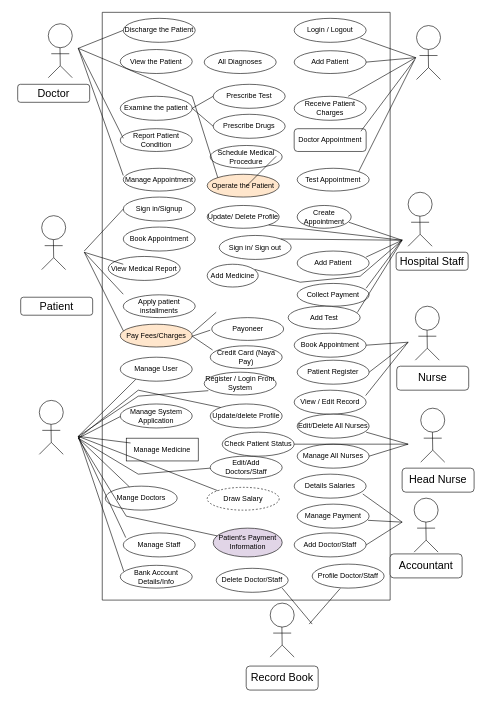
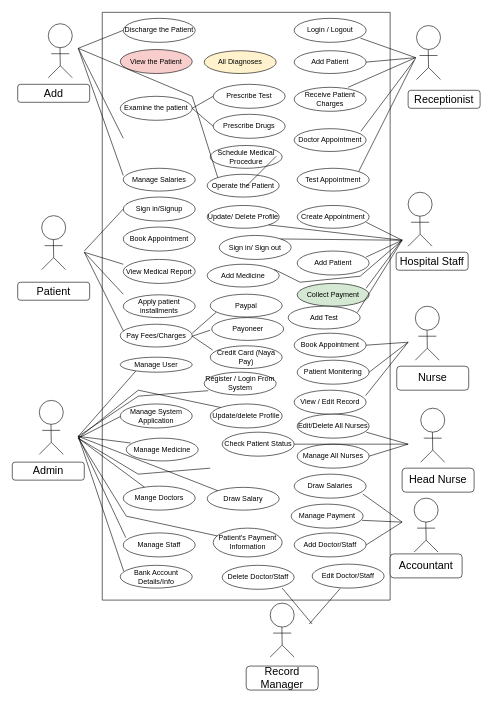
(156, 62) -> (156, 62)
(240, 62) -> (240, 62)
(54, 93) -> (54, 93)
none -> (444, 99)
(330, 108) -> (330, 99)
(156, 140) -> none
(330, 140) -> (330, 140)
(159, 180) -> (159, 180)
(243, 186) -> (243, 186)
(324, 217) -> (333, 217)
(144, 269) -> (159, 272)
(233, 276) -> (243, 276)
(333, 295) -> (333, 295)
(57, 306) -> (54, 291)
none -> (246, 306)
(156, 336) -> (156, 336)
(156, 369) -> (156, 365)
(333, 372) -> (333, 372)
(162, 450) -> (162, 450)
(246, 468) -> none
none -> (48, 471)
(330, 486) -> (330, 486)
(141, 498) -> (159, 498)
(243, 499) -> (243, 499)
(333, 516) -> (327, 516)
(248, 543) -> (248, 543)
(348, 576) -> (348, 576)
(252, 581) -> (258, 578)
(282, 678) -> (282, 678)
